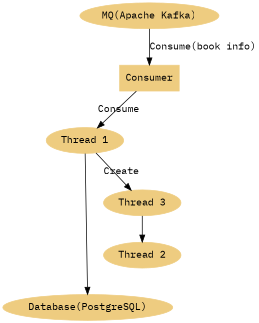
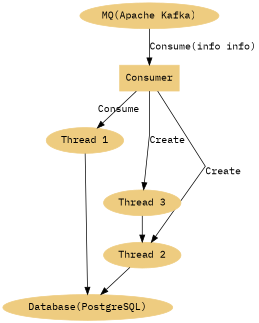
(203, 47) -> (203, 47)
none -> (205, 165)
(111, 169) -> (149, 137)
none -> (118, 278)
